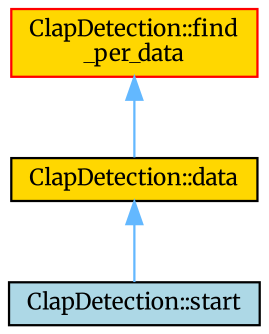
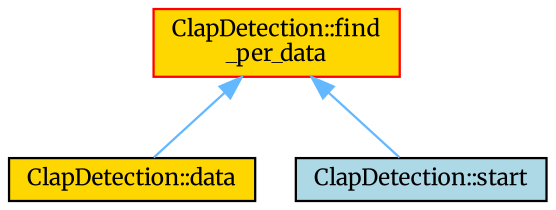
(134, 253) -> (364, 125)
